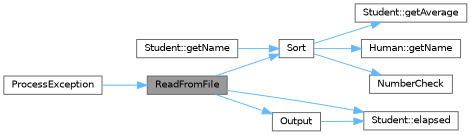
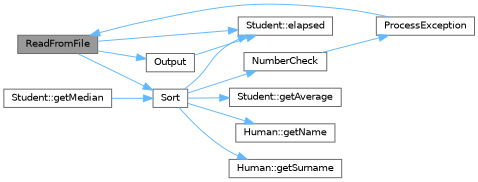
none -> (350, 45)
(187, 49) -> (58, 98)
none -> (210, 63)
none -> (285, 169)
